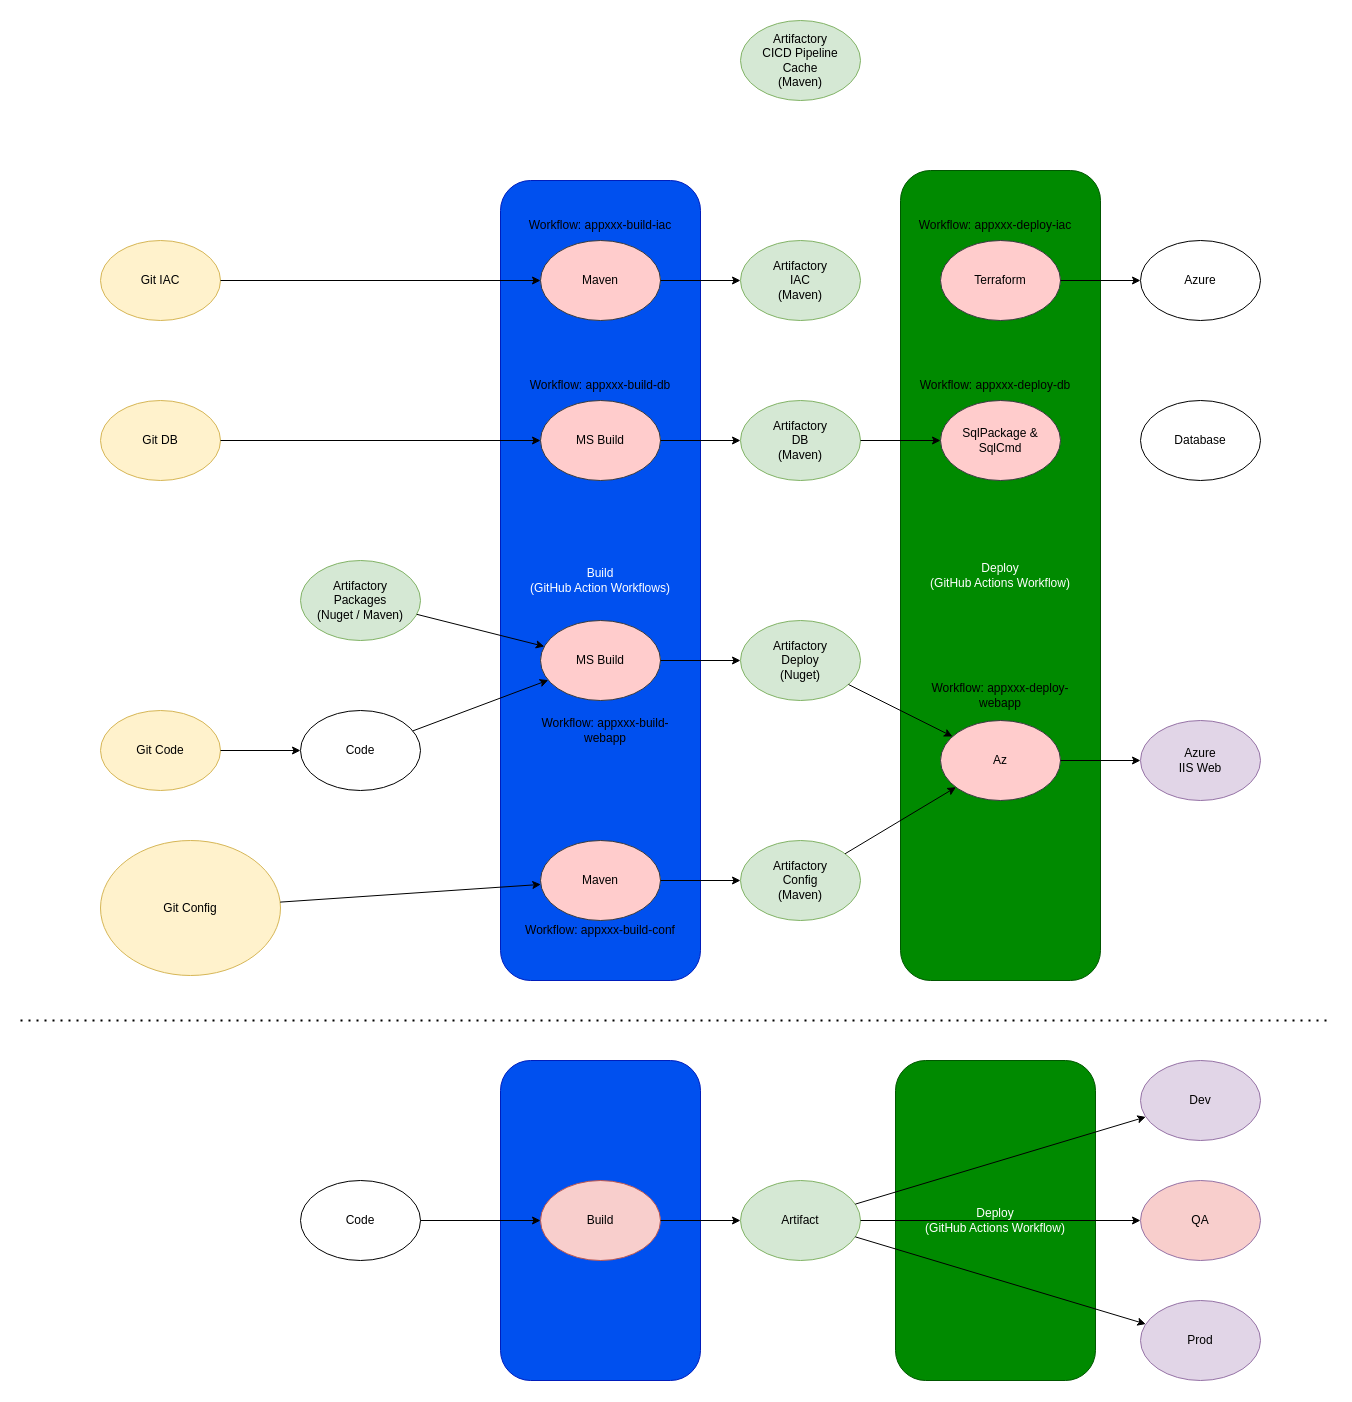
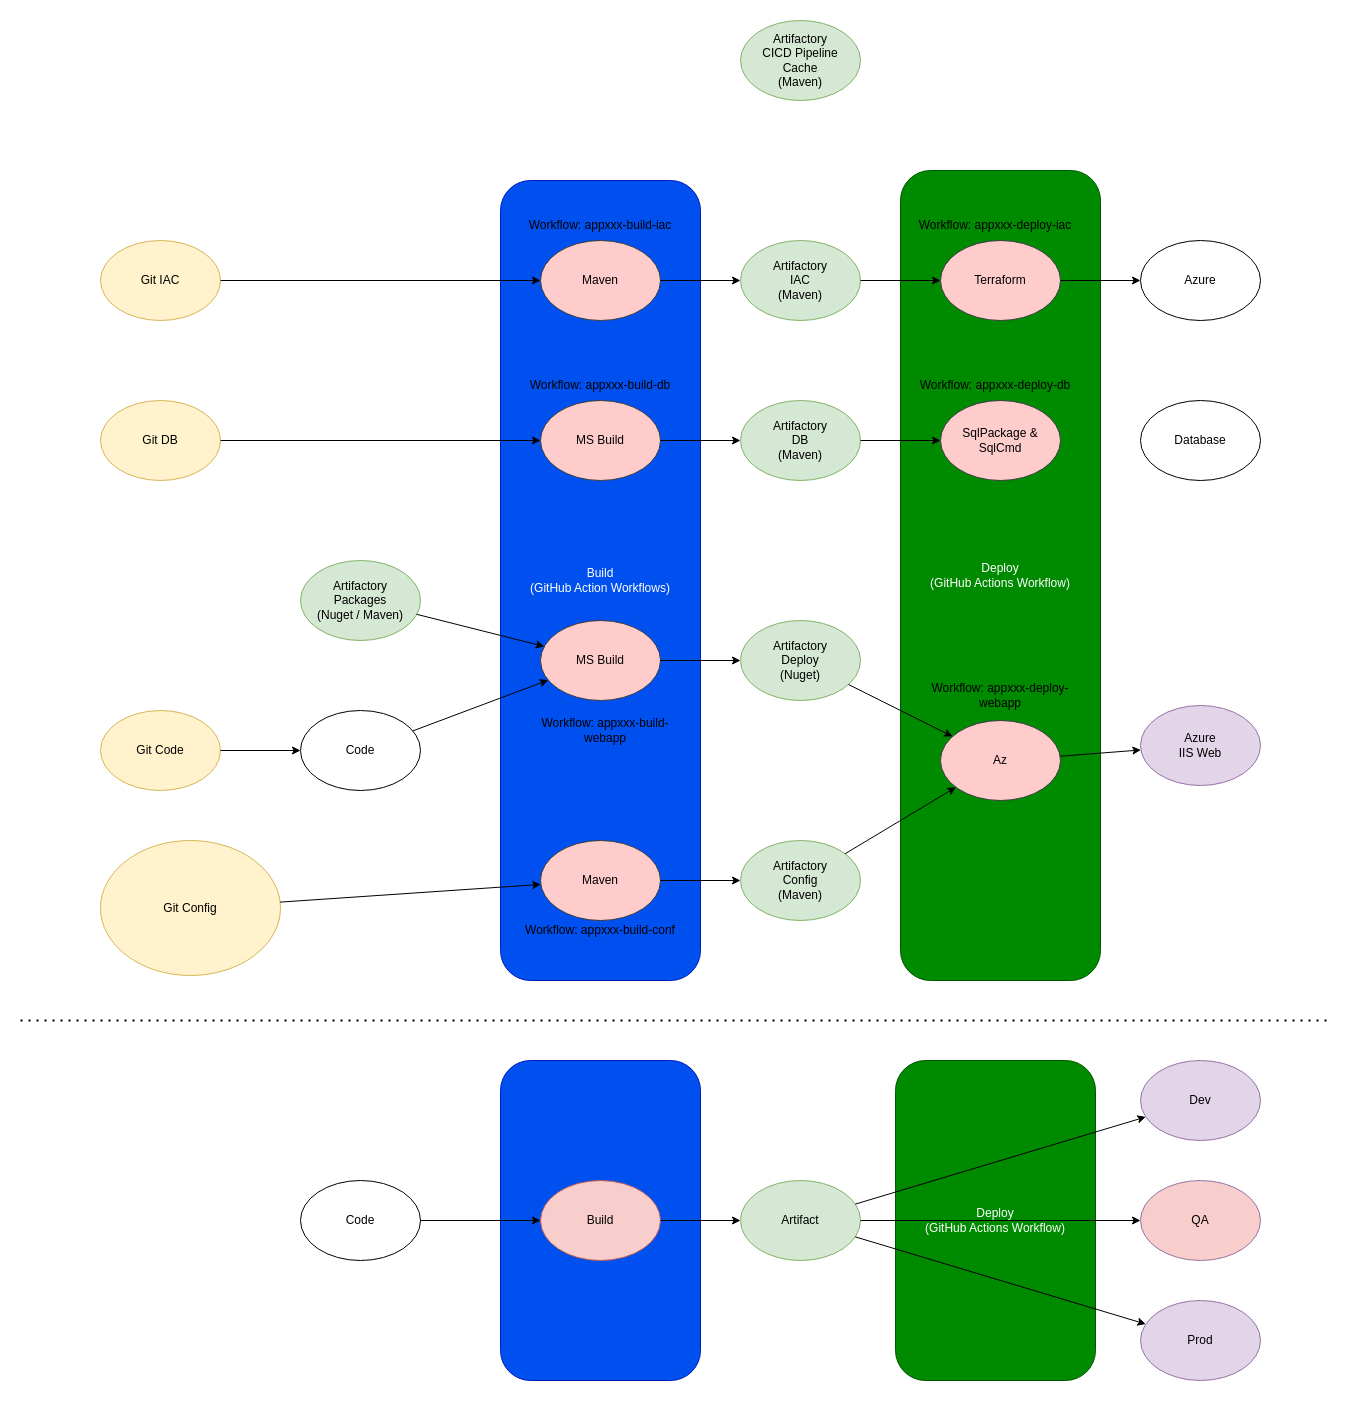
none -> (897, 281)
(1201, 761) -> (1201, 746)
